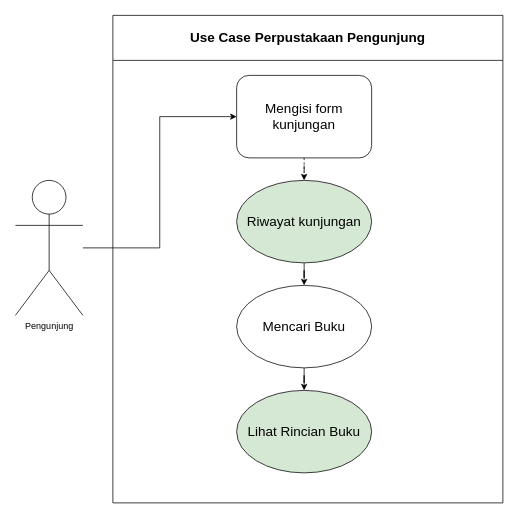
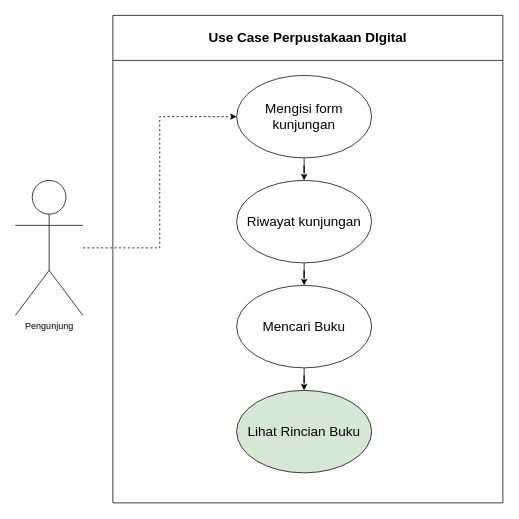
(308, 38) -> (308, 38)
(304, 117) -> (304, 117)
(304, 173) -> (304, 173)
(160, 185) -> (160, 185)
(304, 222) -> (304, 222)
